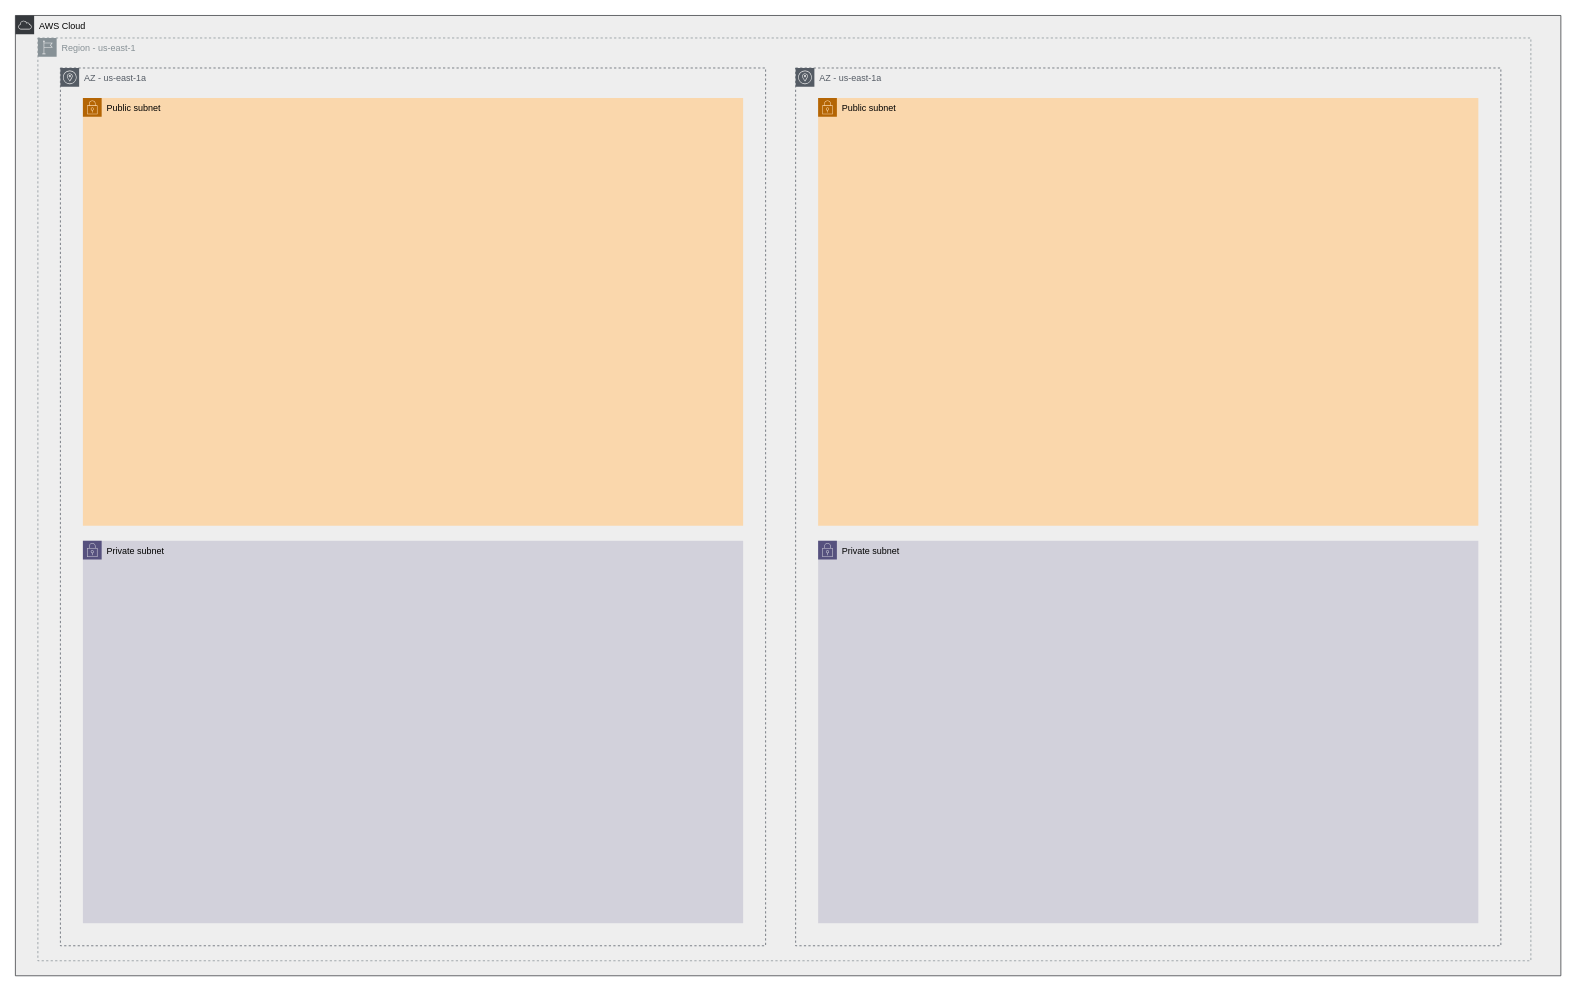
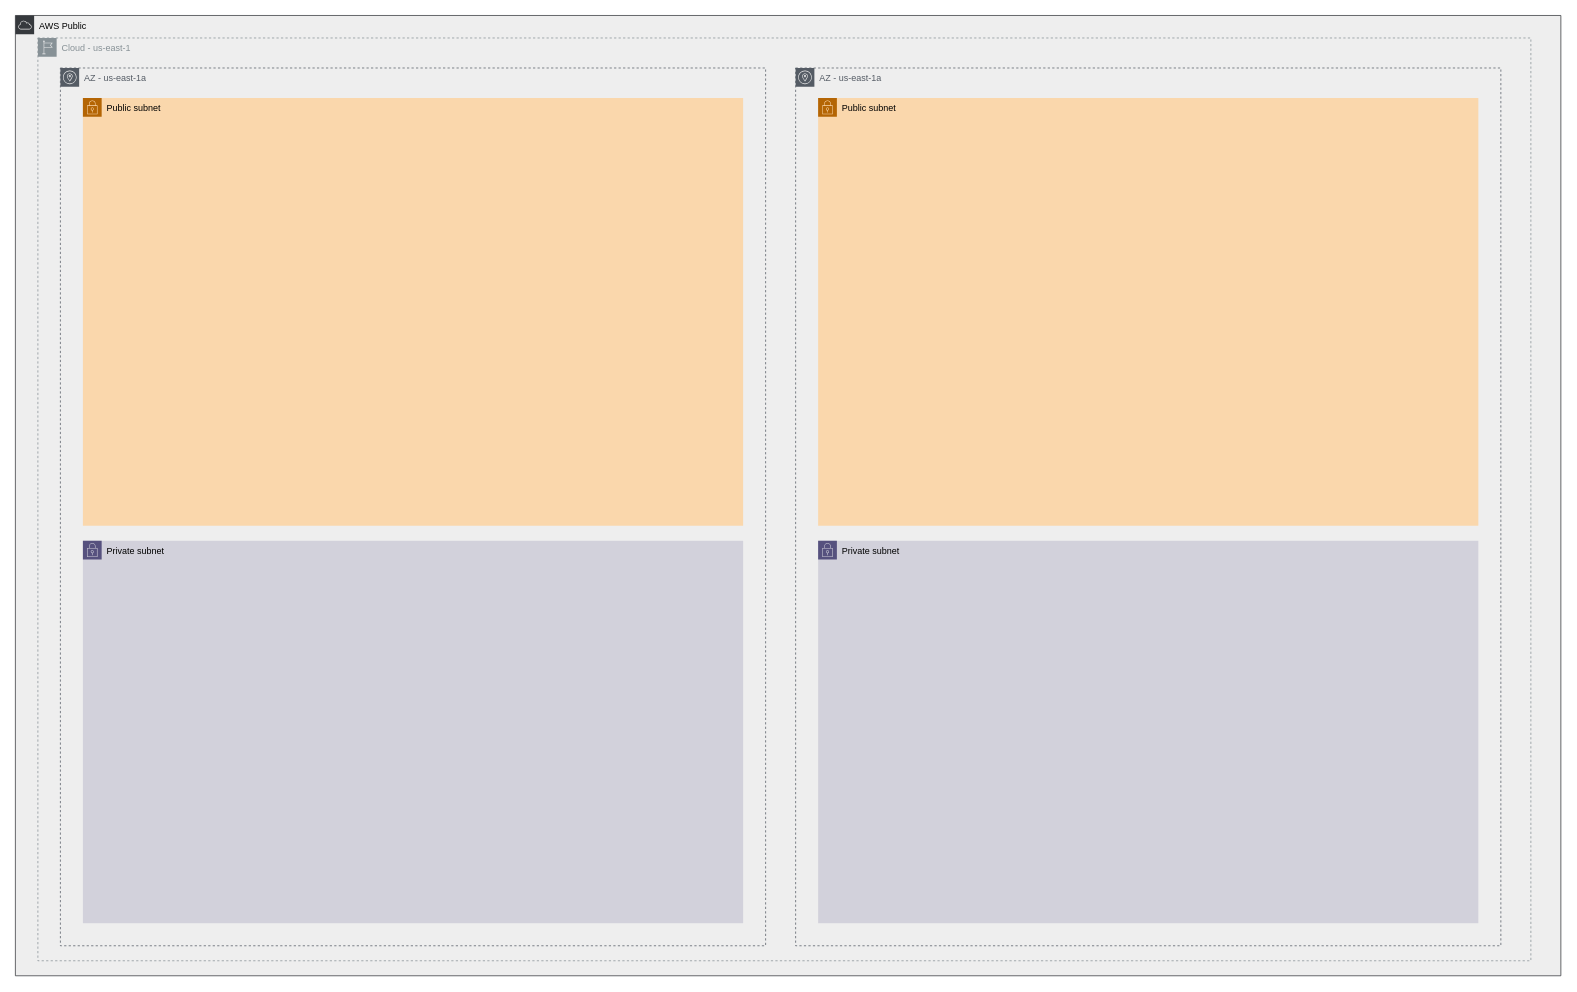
(60, 26) -> (61, 26)
(104, 49) -> (101, 49)
